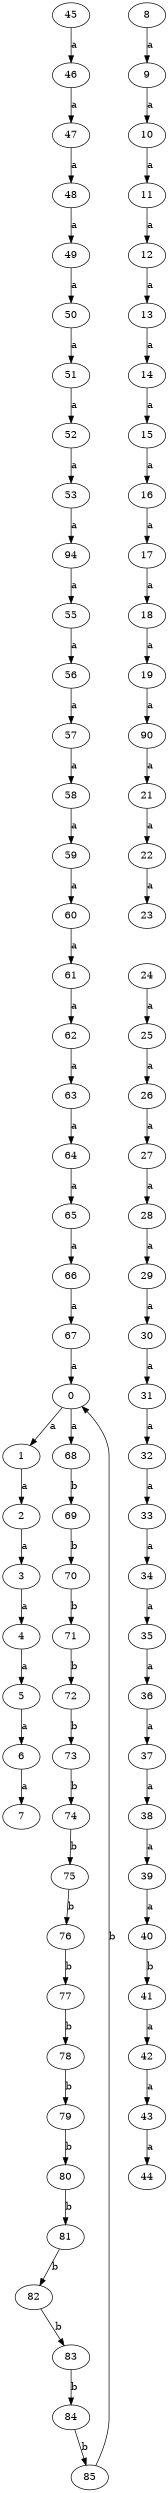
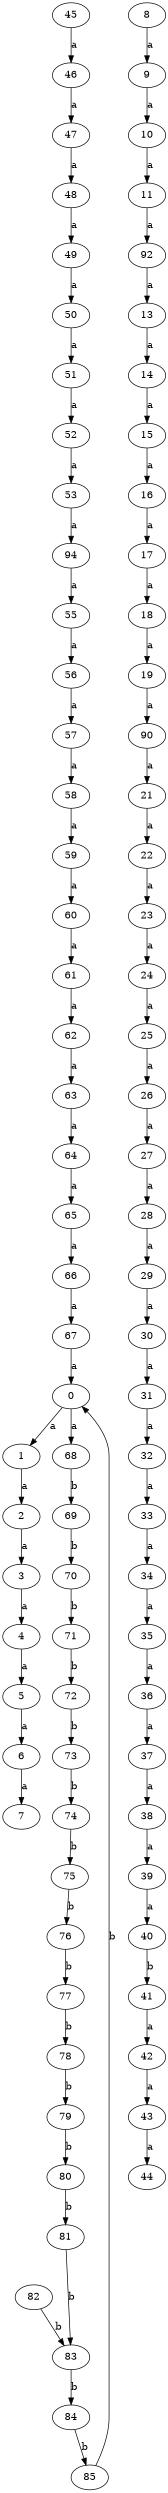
(147, 255) -> (147, 255)
none -> (147, 943)
(51, 2264) -> (68, 2294)
